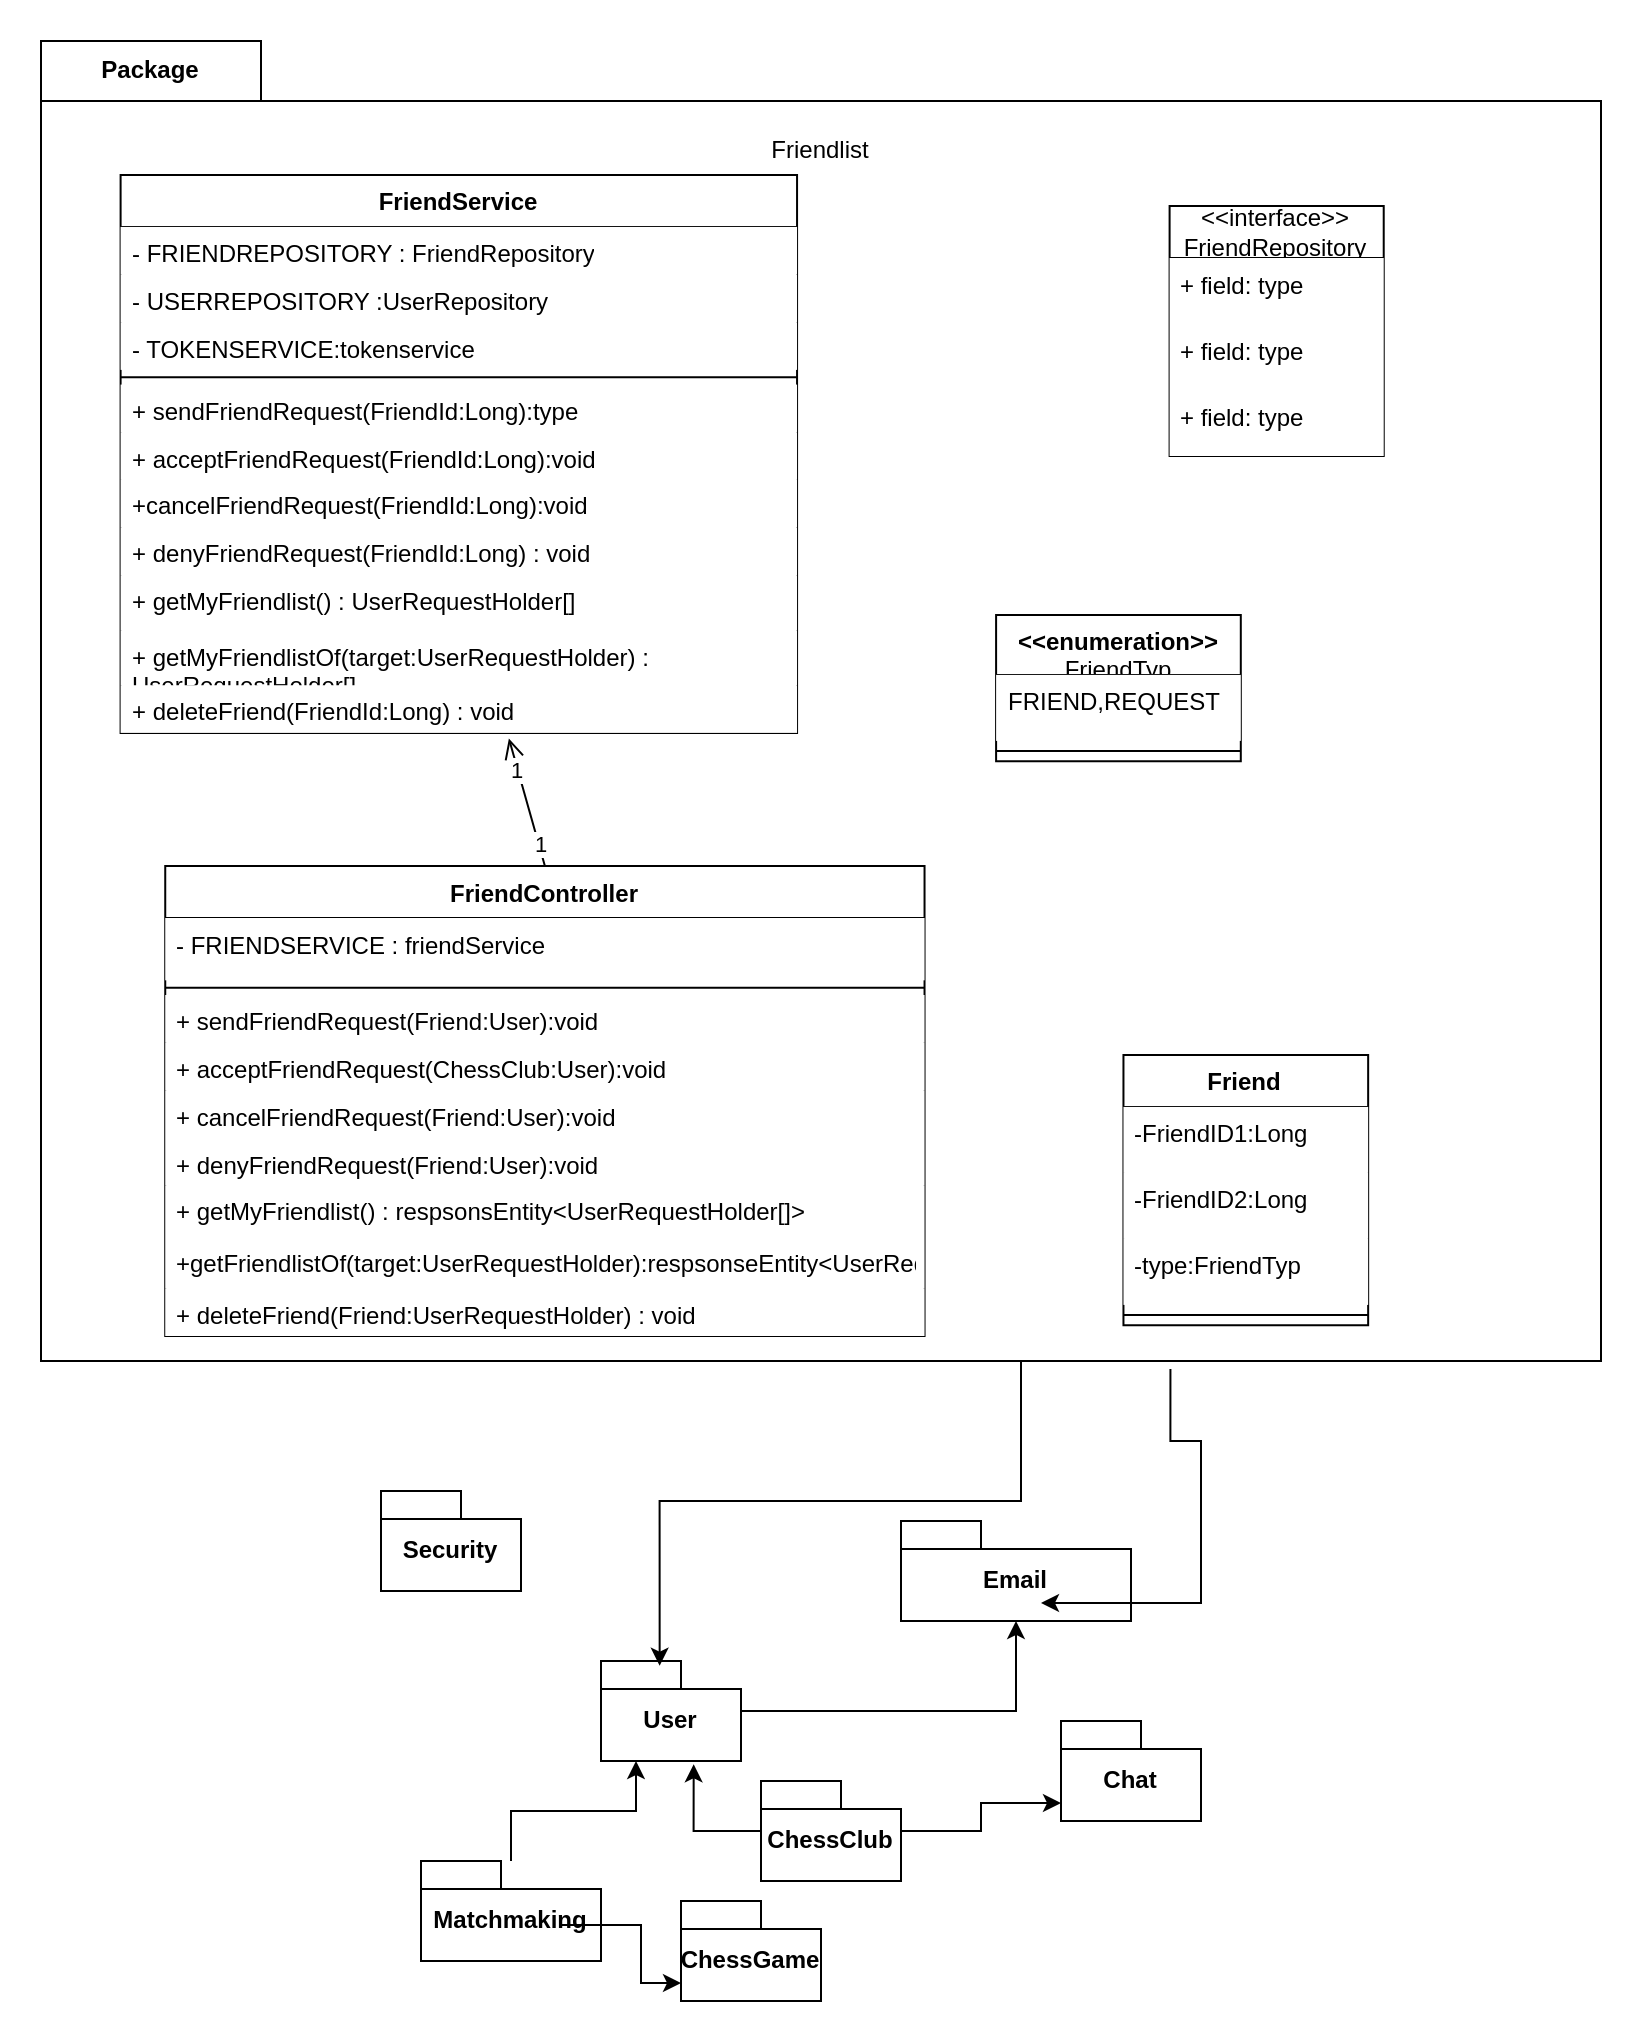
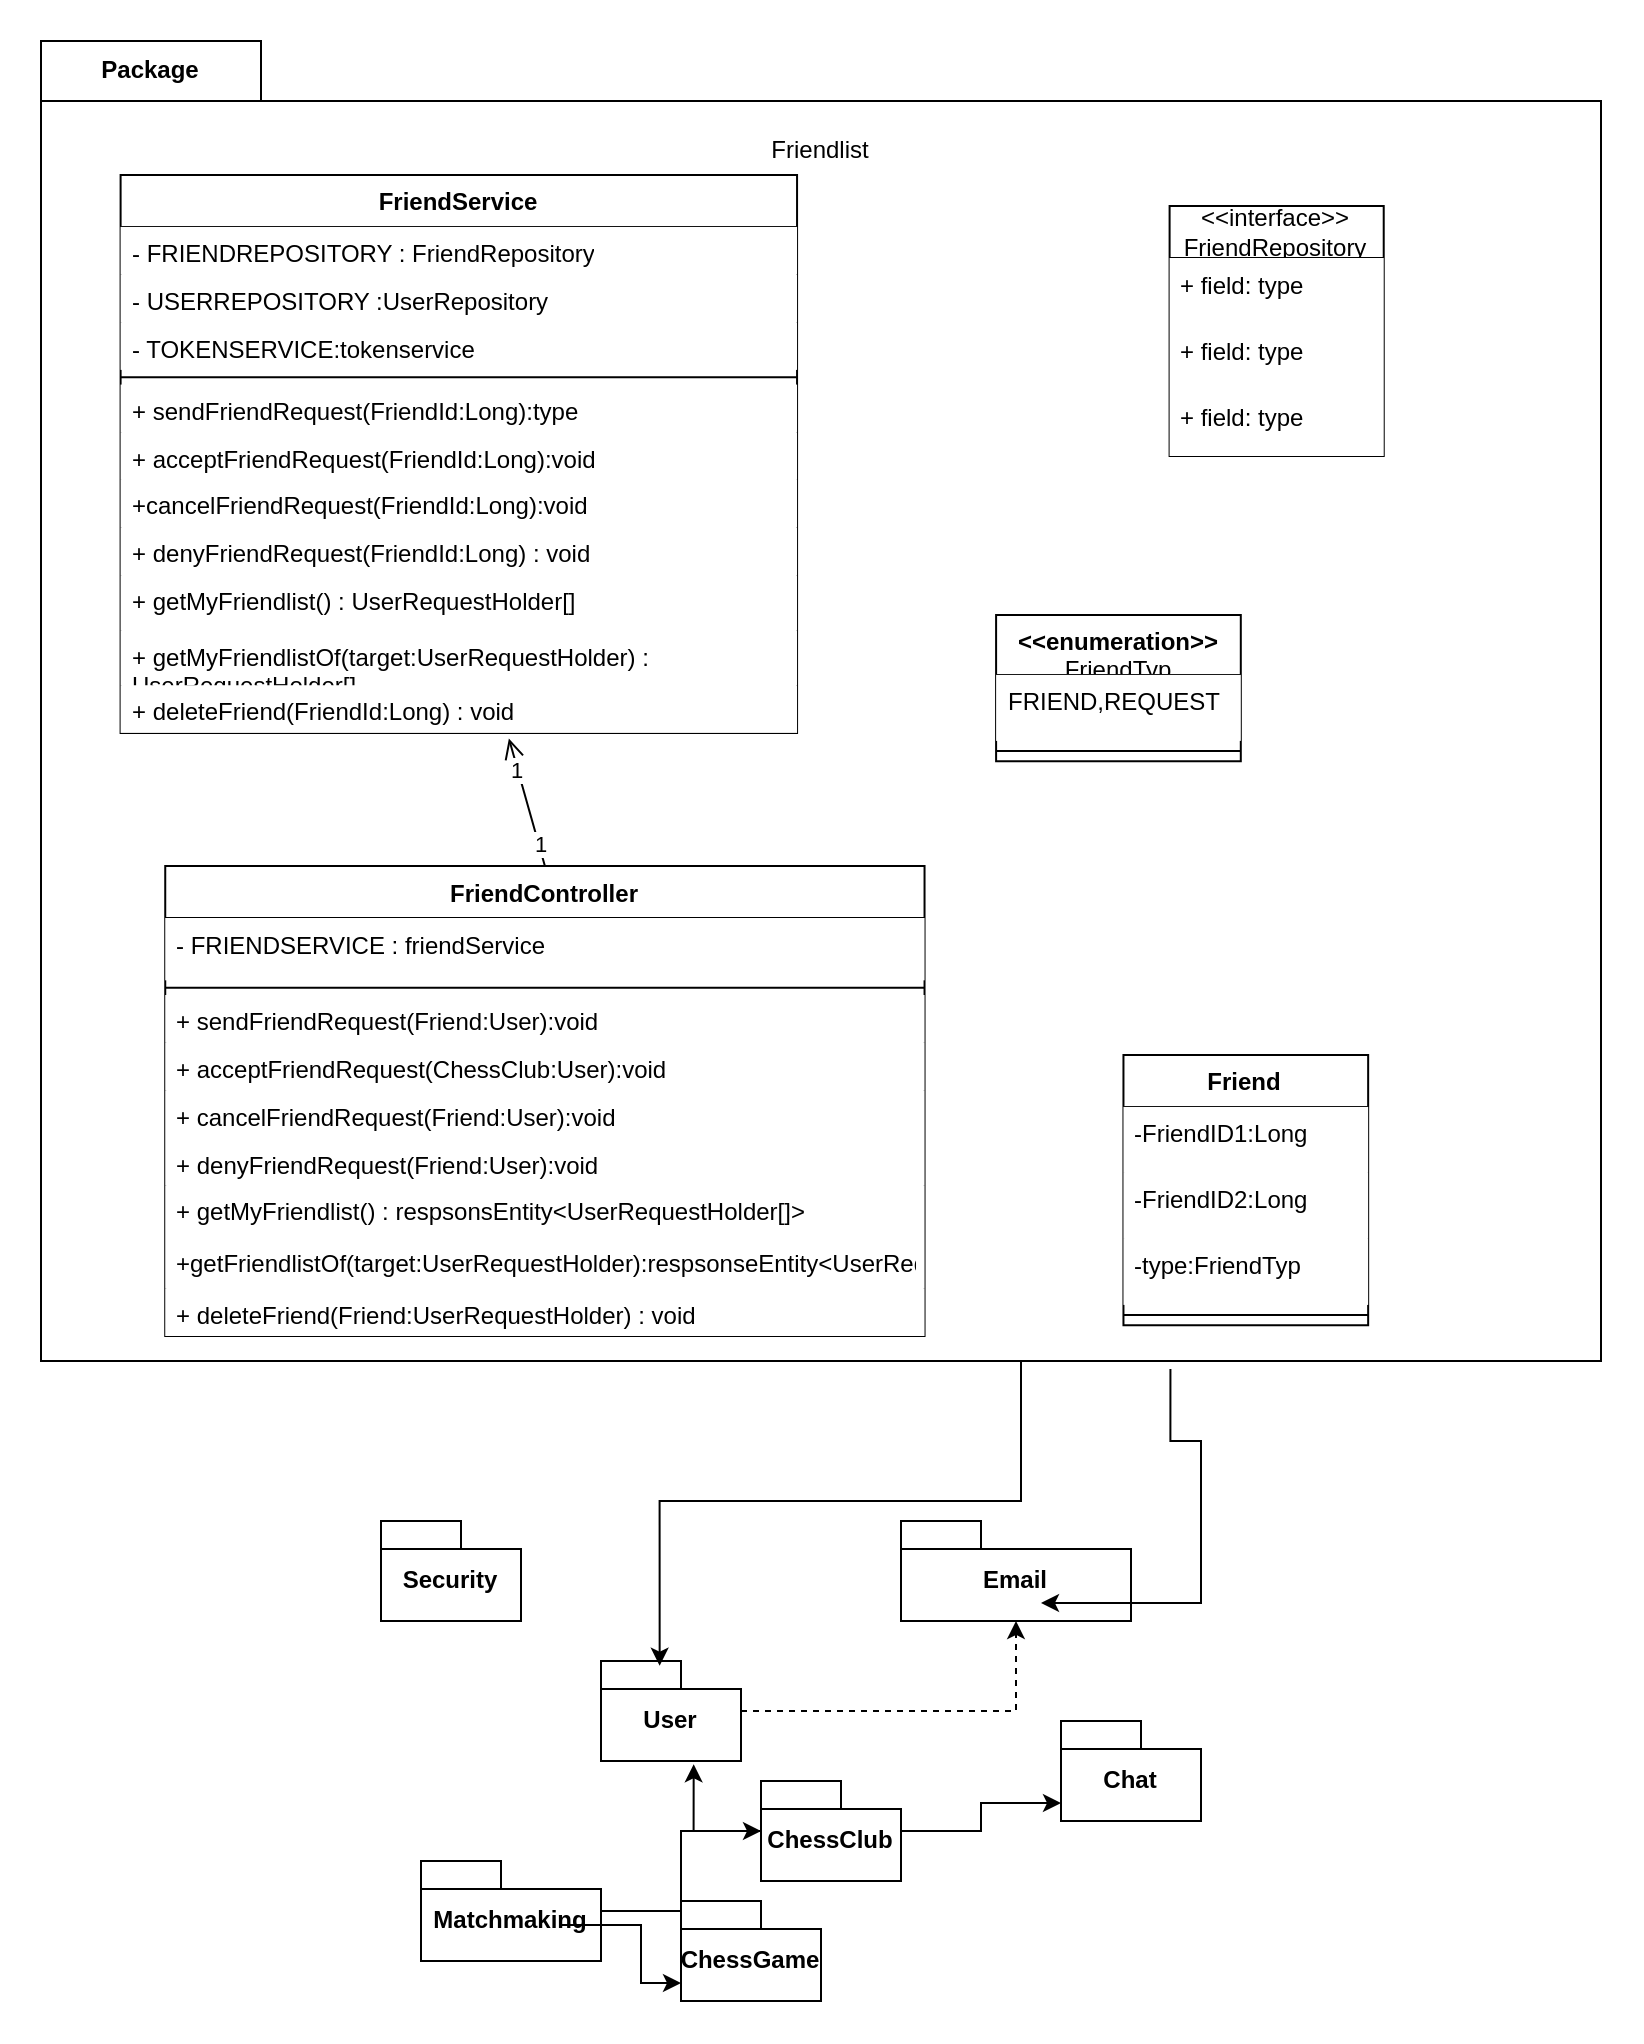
(451, 1541) -> (451, 1571)
(918, 1711) -> (918, 1711)
(567, 1811) -> (681, 1908)
